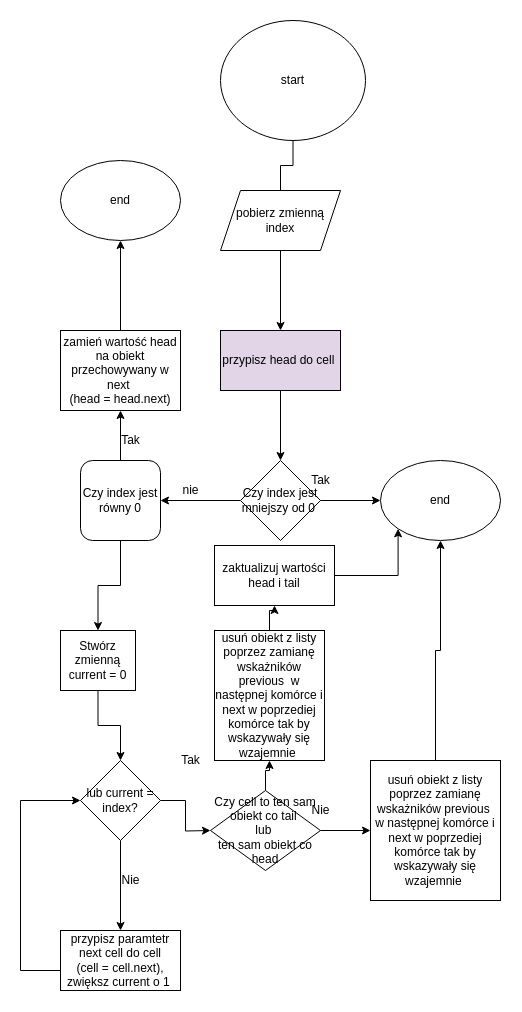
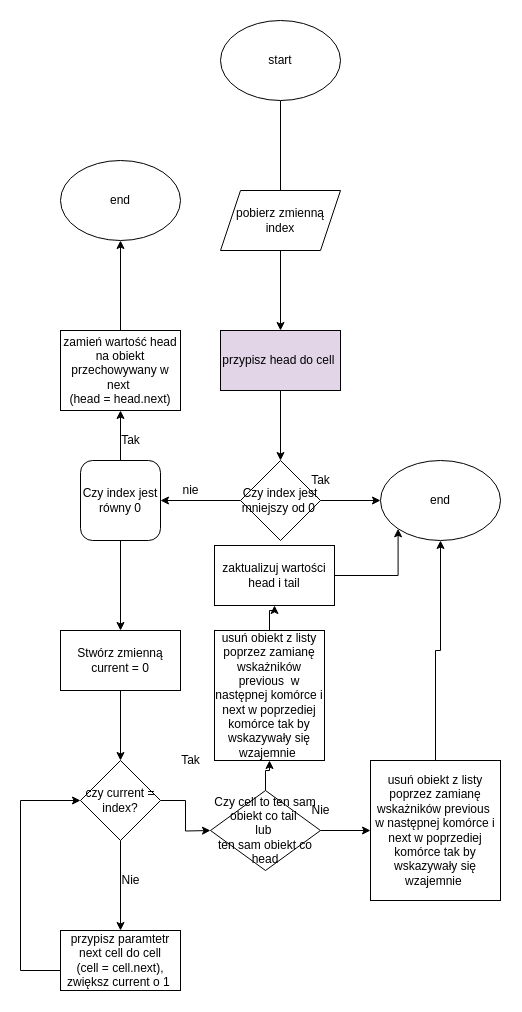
(293, 81) -> (281, 61)
(98, 661) -> (121, 661)
(121, 801) -> (121, 801)
